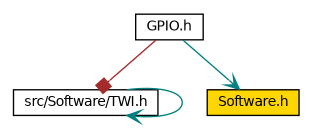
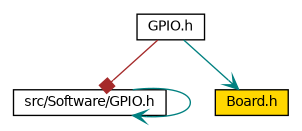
(86, 103) -> (90, 103)
(253, 103) -> (252, 103)
